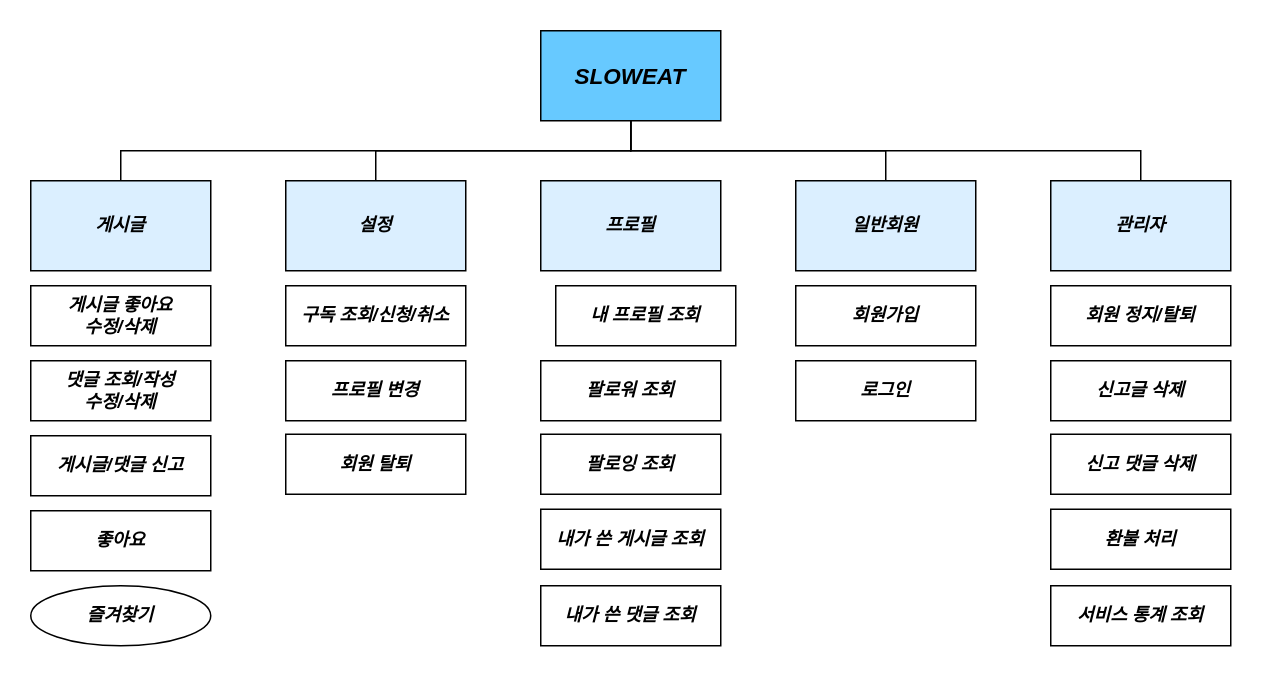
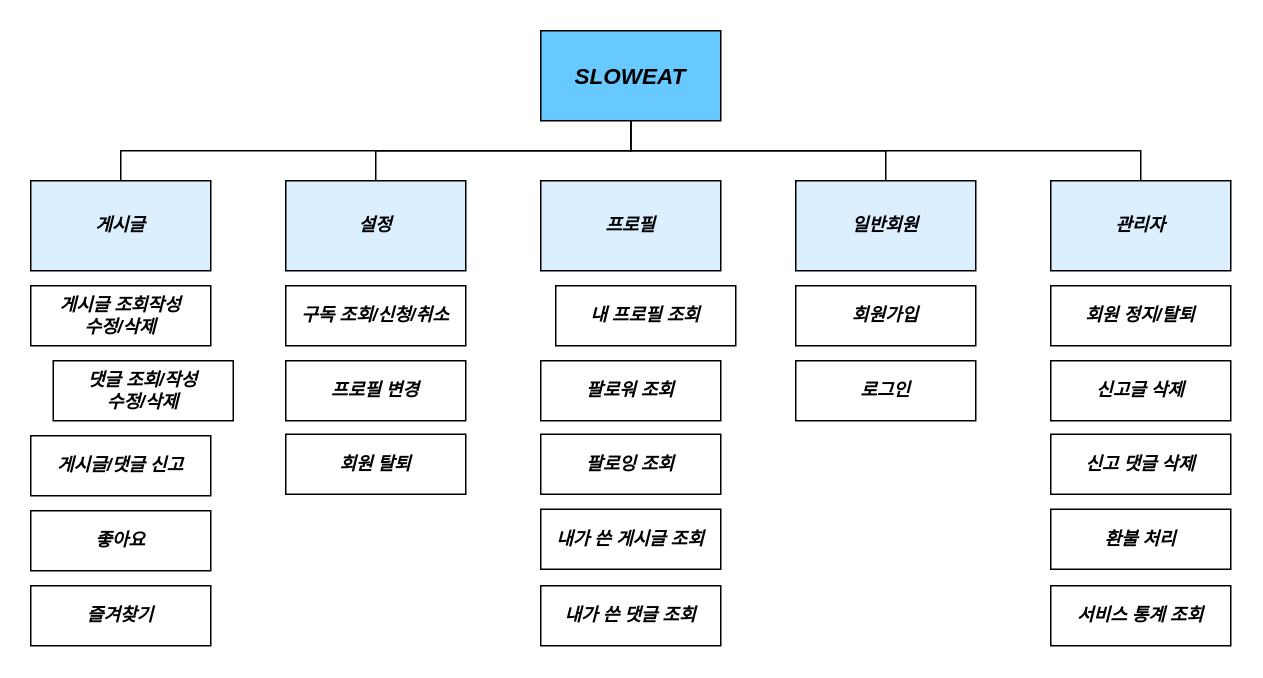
(121, 316) -> (121, 316)
(121, 391) -> (143, 391)
(121, 616) -> (121, 616)
